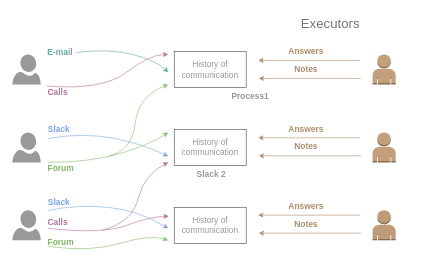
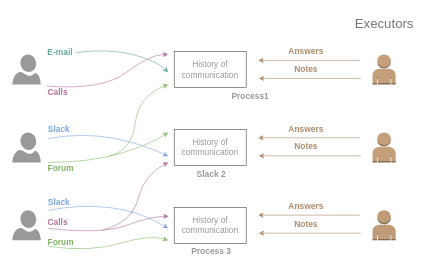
(330, 24) -> (384, 24)
none -> (212, 251)
